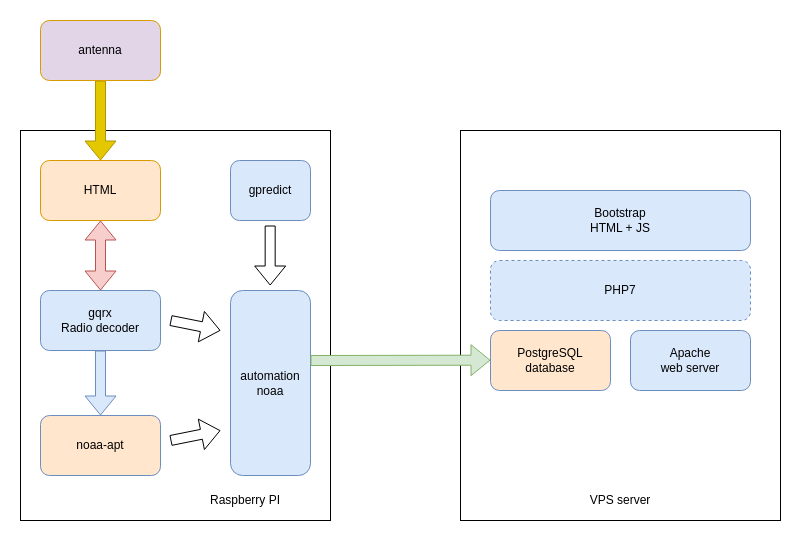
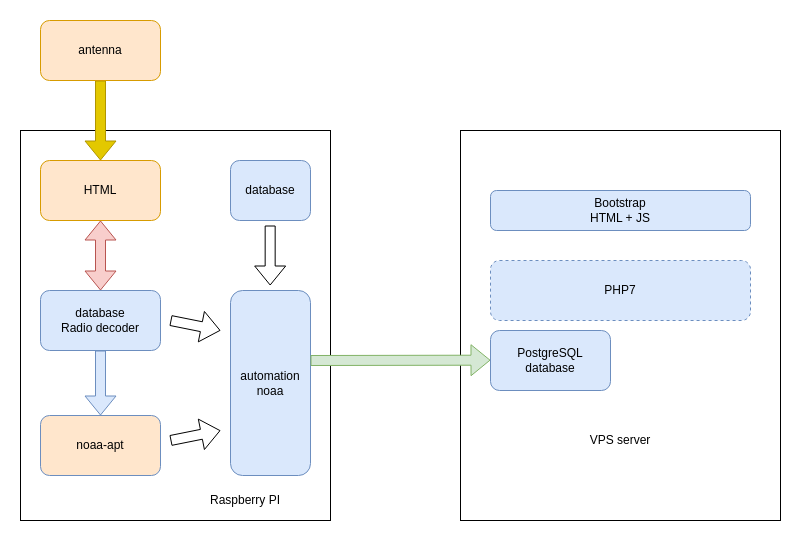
(101, 51) -> (101, 51)
(271, 191) -> (271, 191)
(621, 221) -> (621, 211)
(101, 321) -> (101, 321)
(551, 361) -> (551, 361)
(691, 361) -> none
(621, 501) -> (621, 441)
